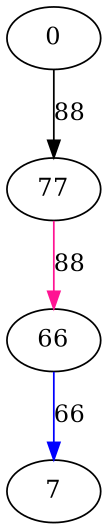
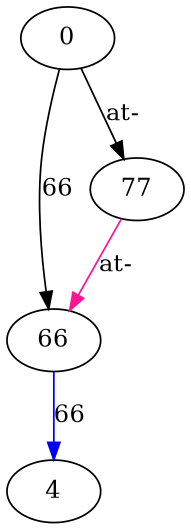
(70, 114) -> (122, 114)
none -> (40, 180)
(70, 265) -> (115, 265)
(54, 491) -> (54, 491)
